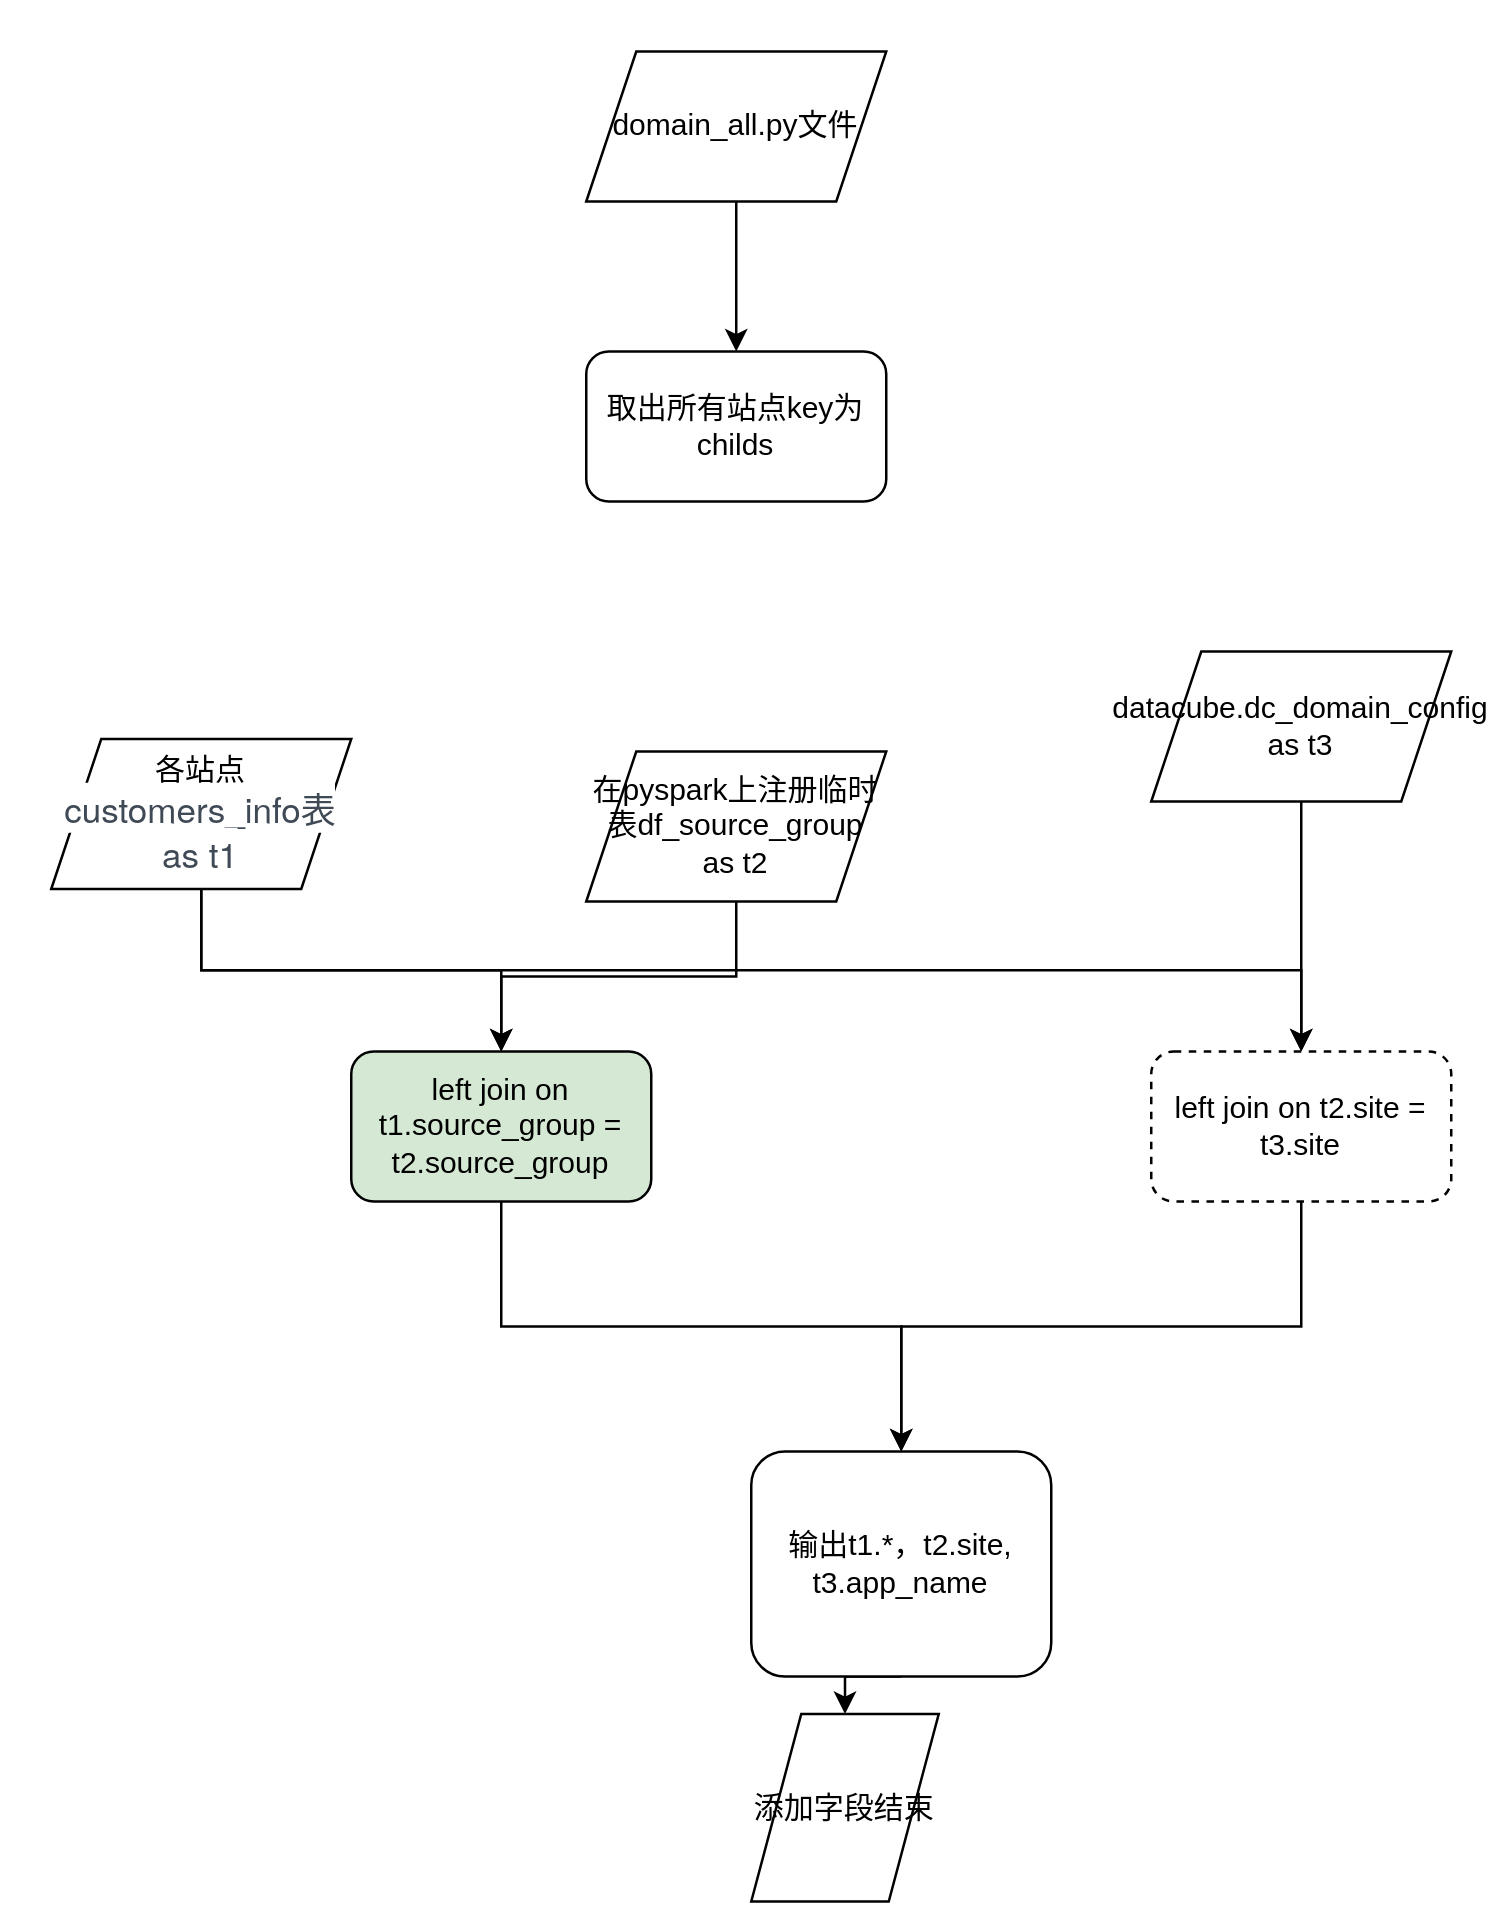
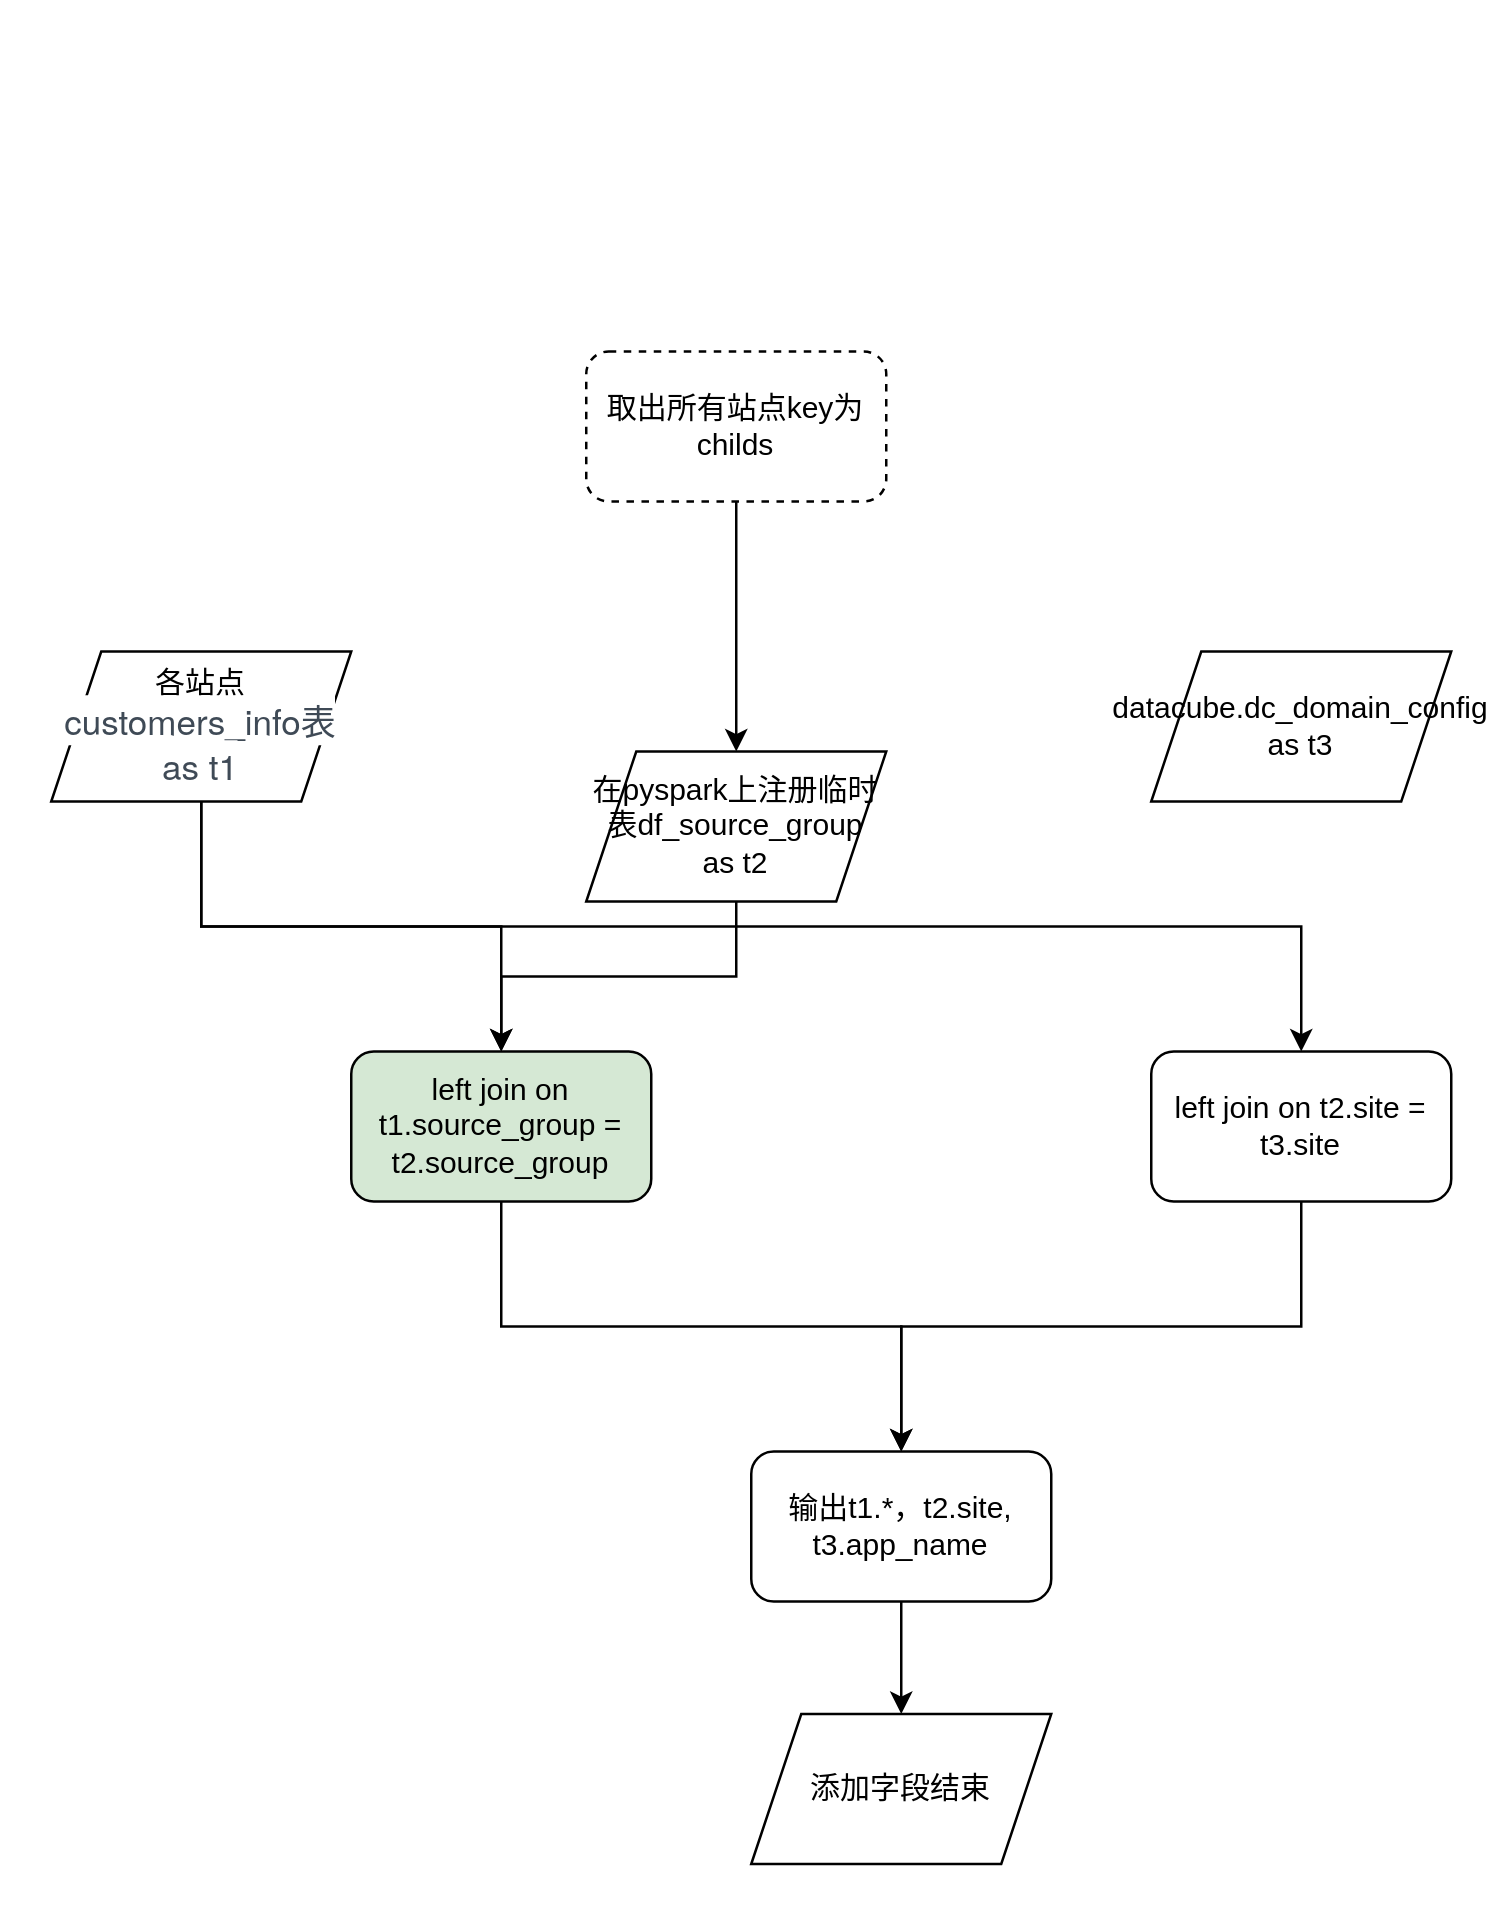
(736, 126) -> none
(736, 268) -> none
(736, 426) -> (736, 426)
none -> (736, 618)
(201, 814) -> (201, 726)
(1301, 861) -> none
(1301, 1126) -> (1301, 1126)
(901, 1564) -> (901, 1526)
(845, 1808) -> (901, 1789)
